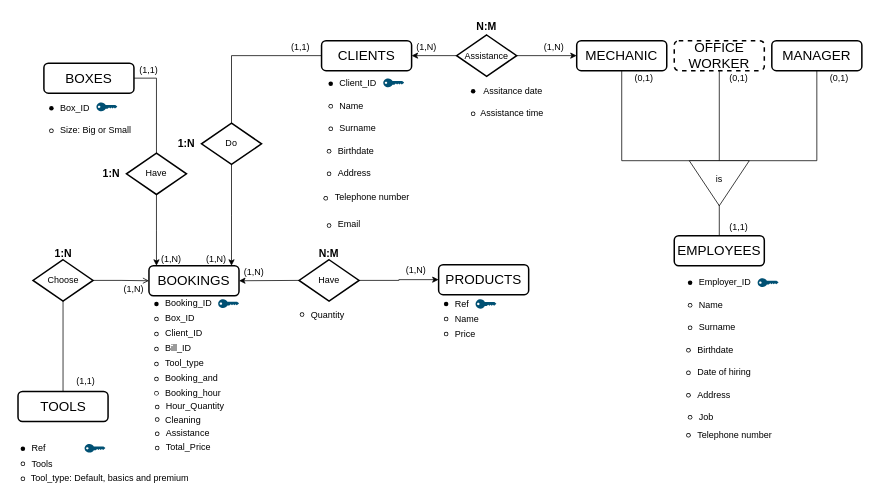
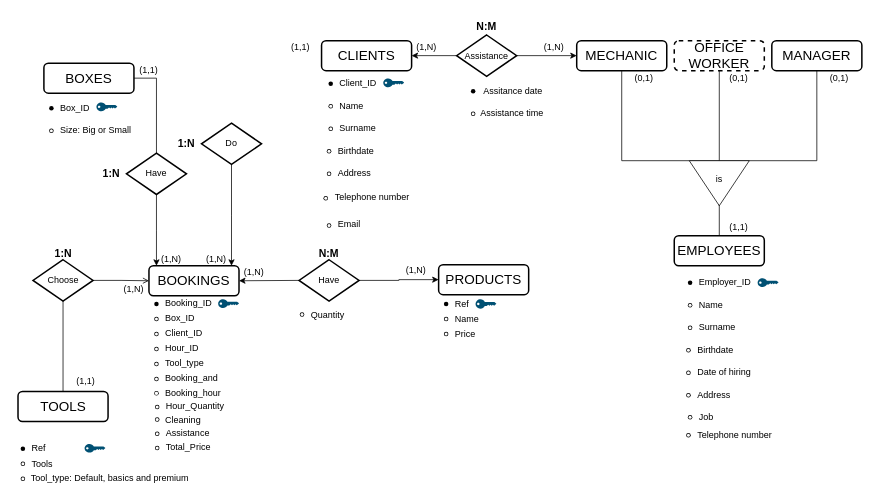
(243, 56) -> none
(180, 348) -> (183, 348)
